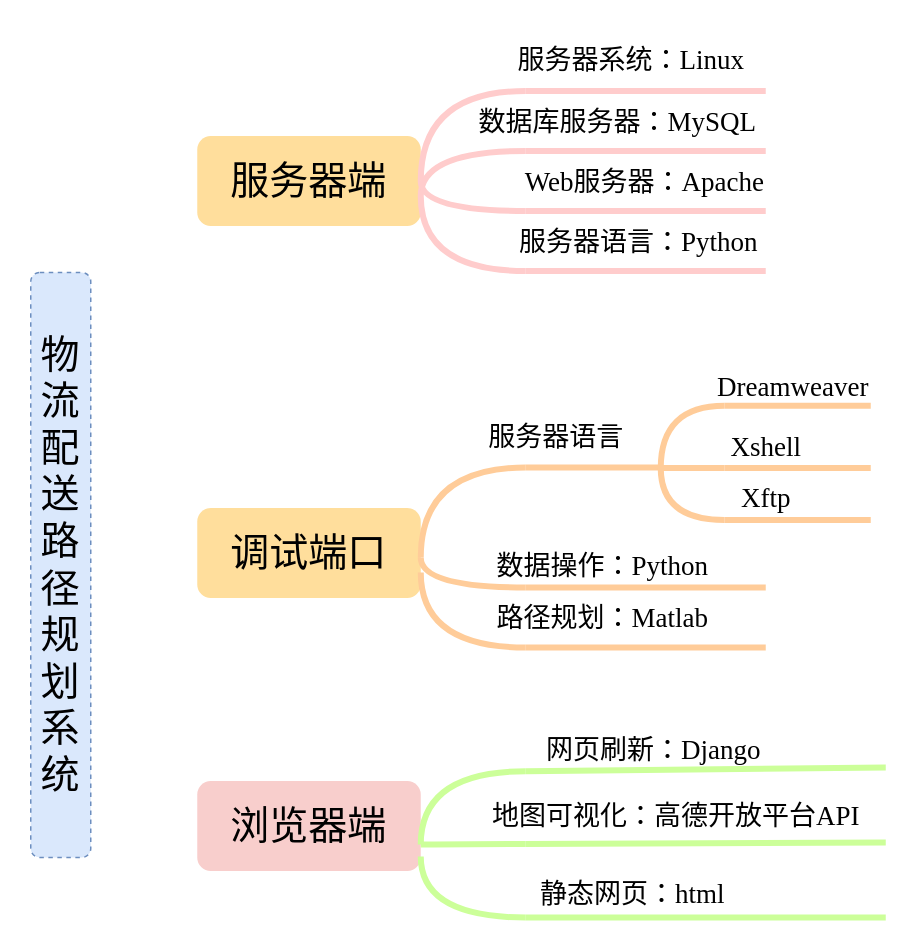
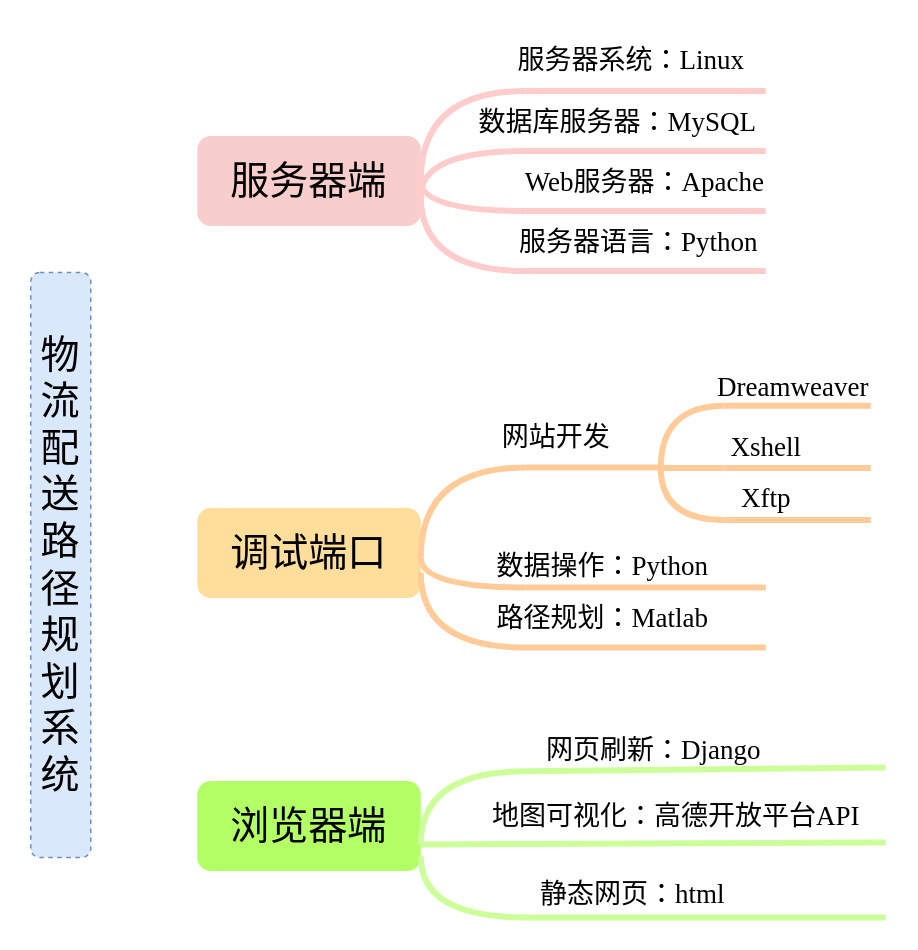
(309, 181) -> (309, 181)
(557, 437) -> (557, 437)
(309, 826) -> (309, 826)
